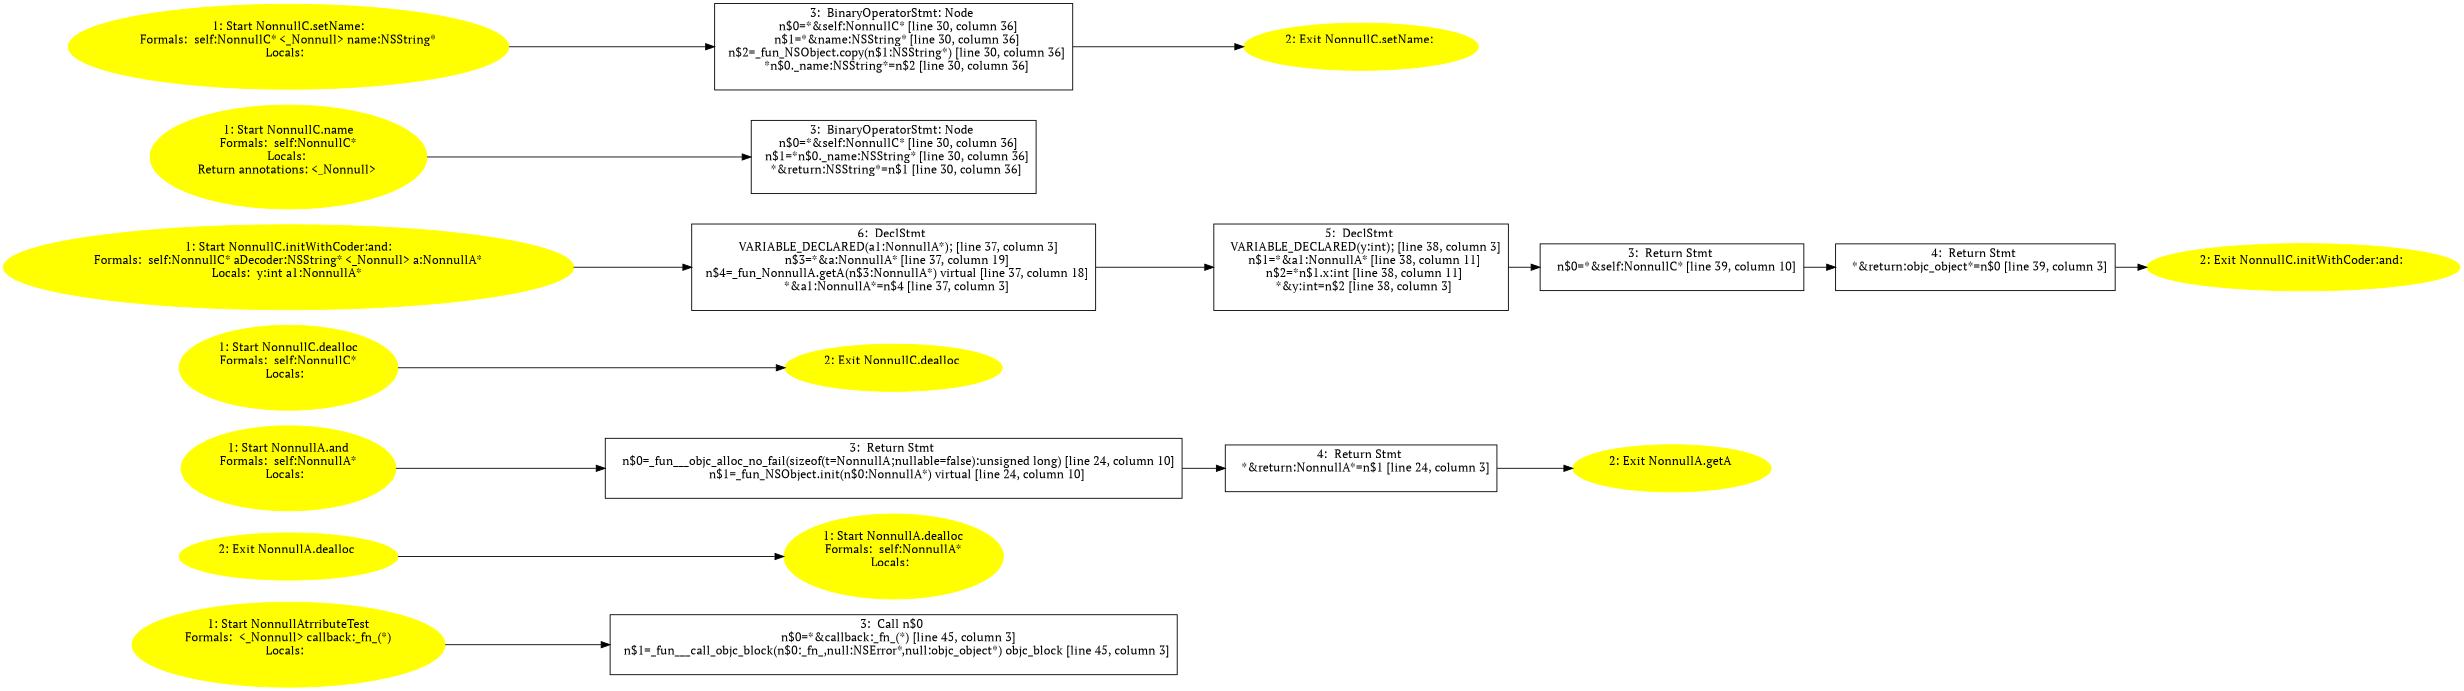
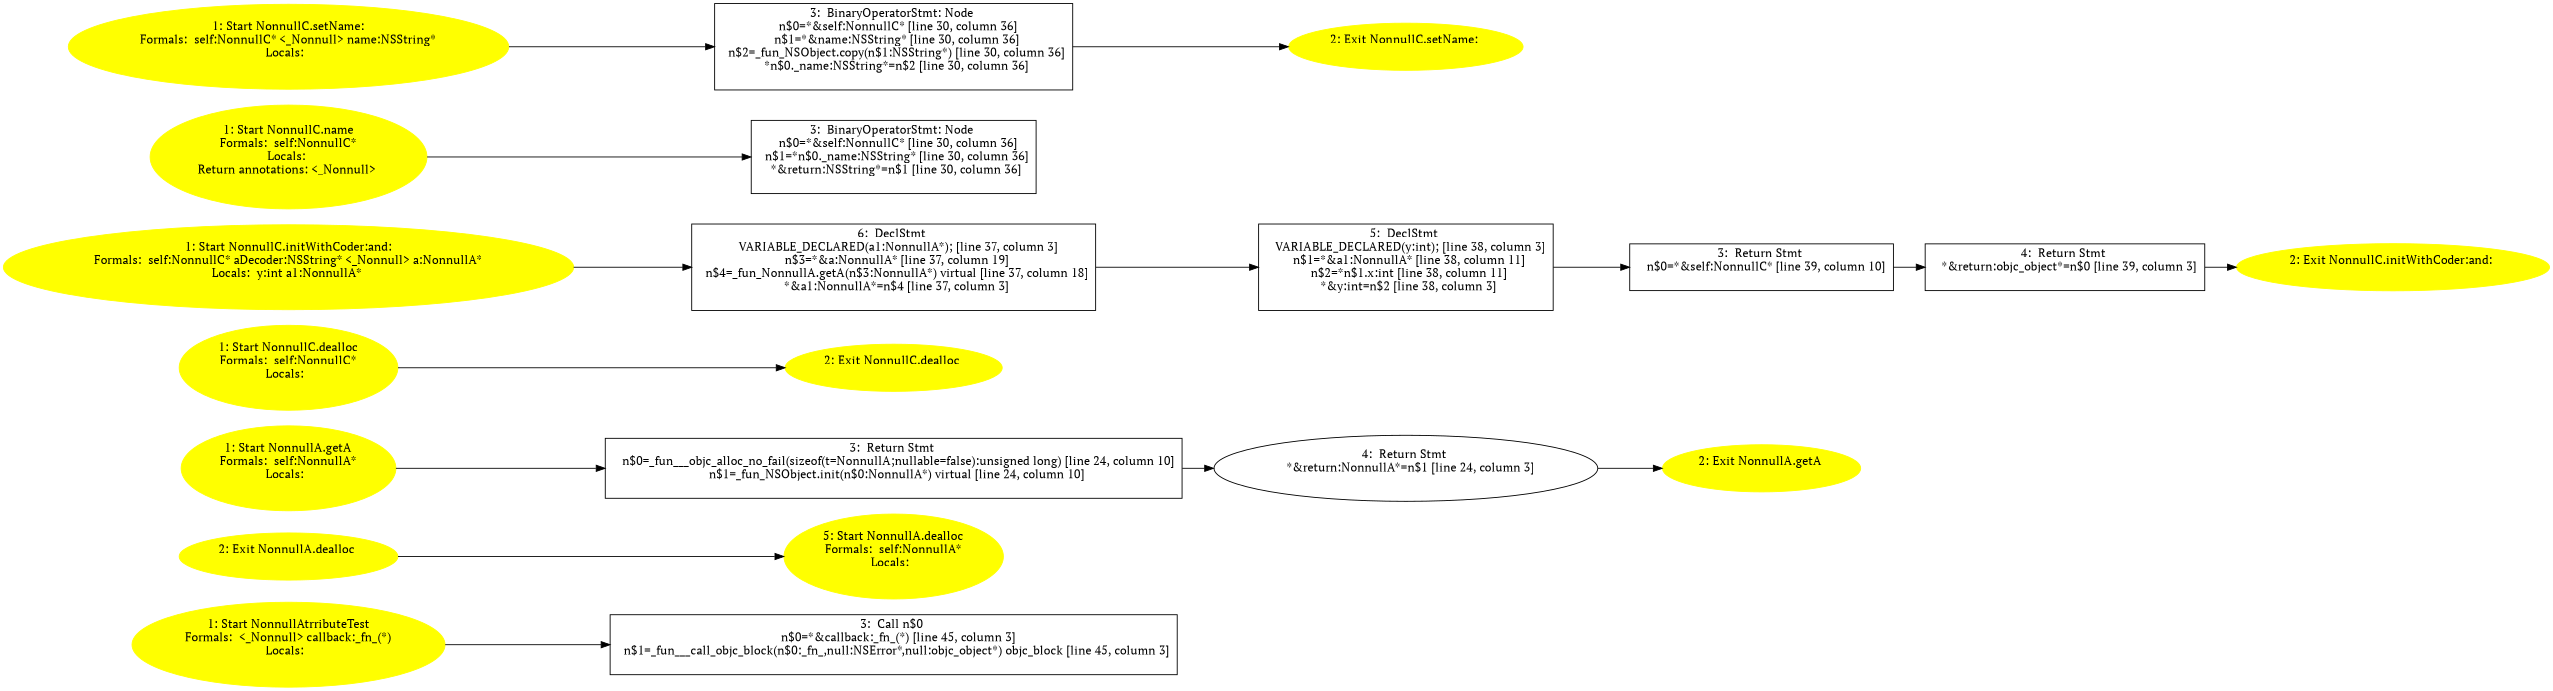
(289, 468) -> (289, 468)
(1361, 468) -> (1406, 468)
(894, 557) -> (894, 557)
